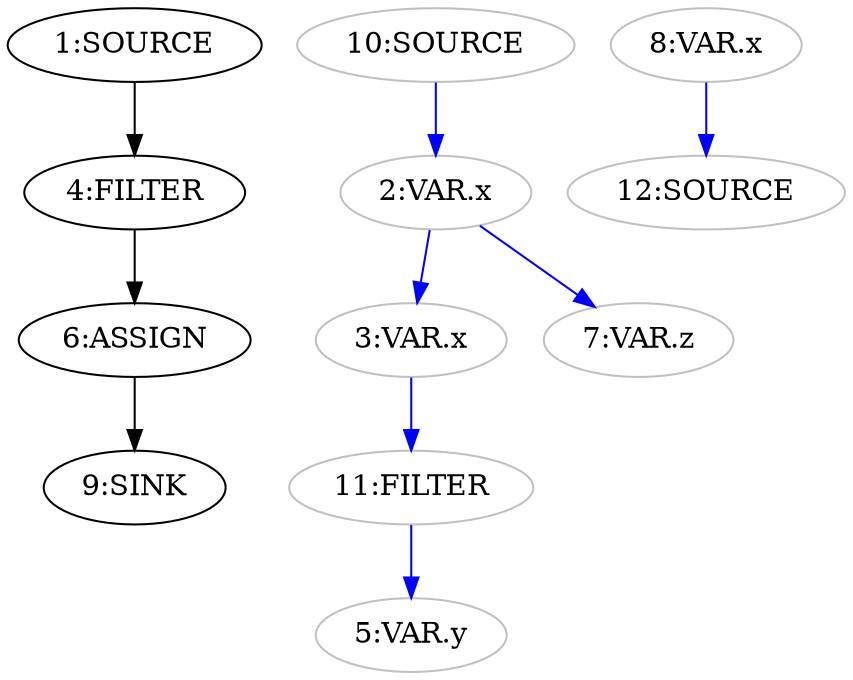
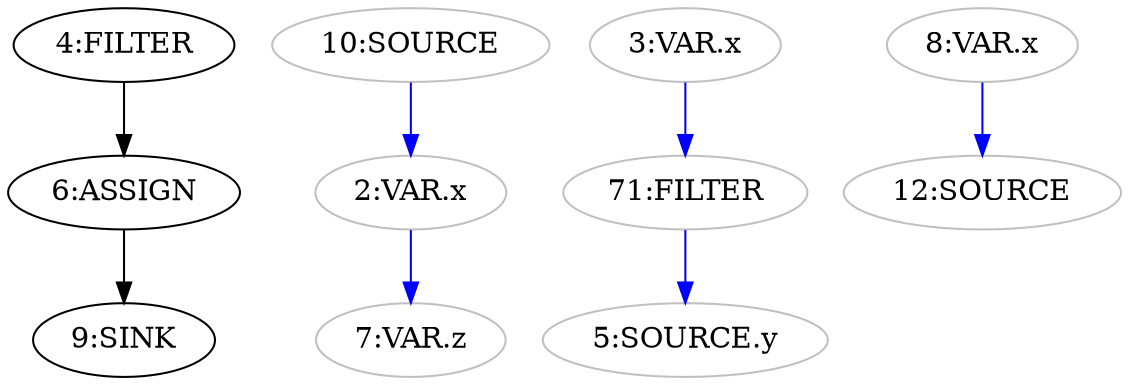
(135, 45) -> none
(425, 256) -> none
(411, 488) -> (685, 193)
(411, 635) -> (685, 340)
